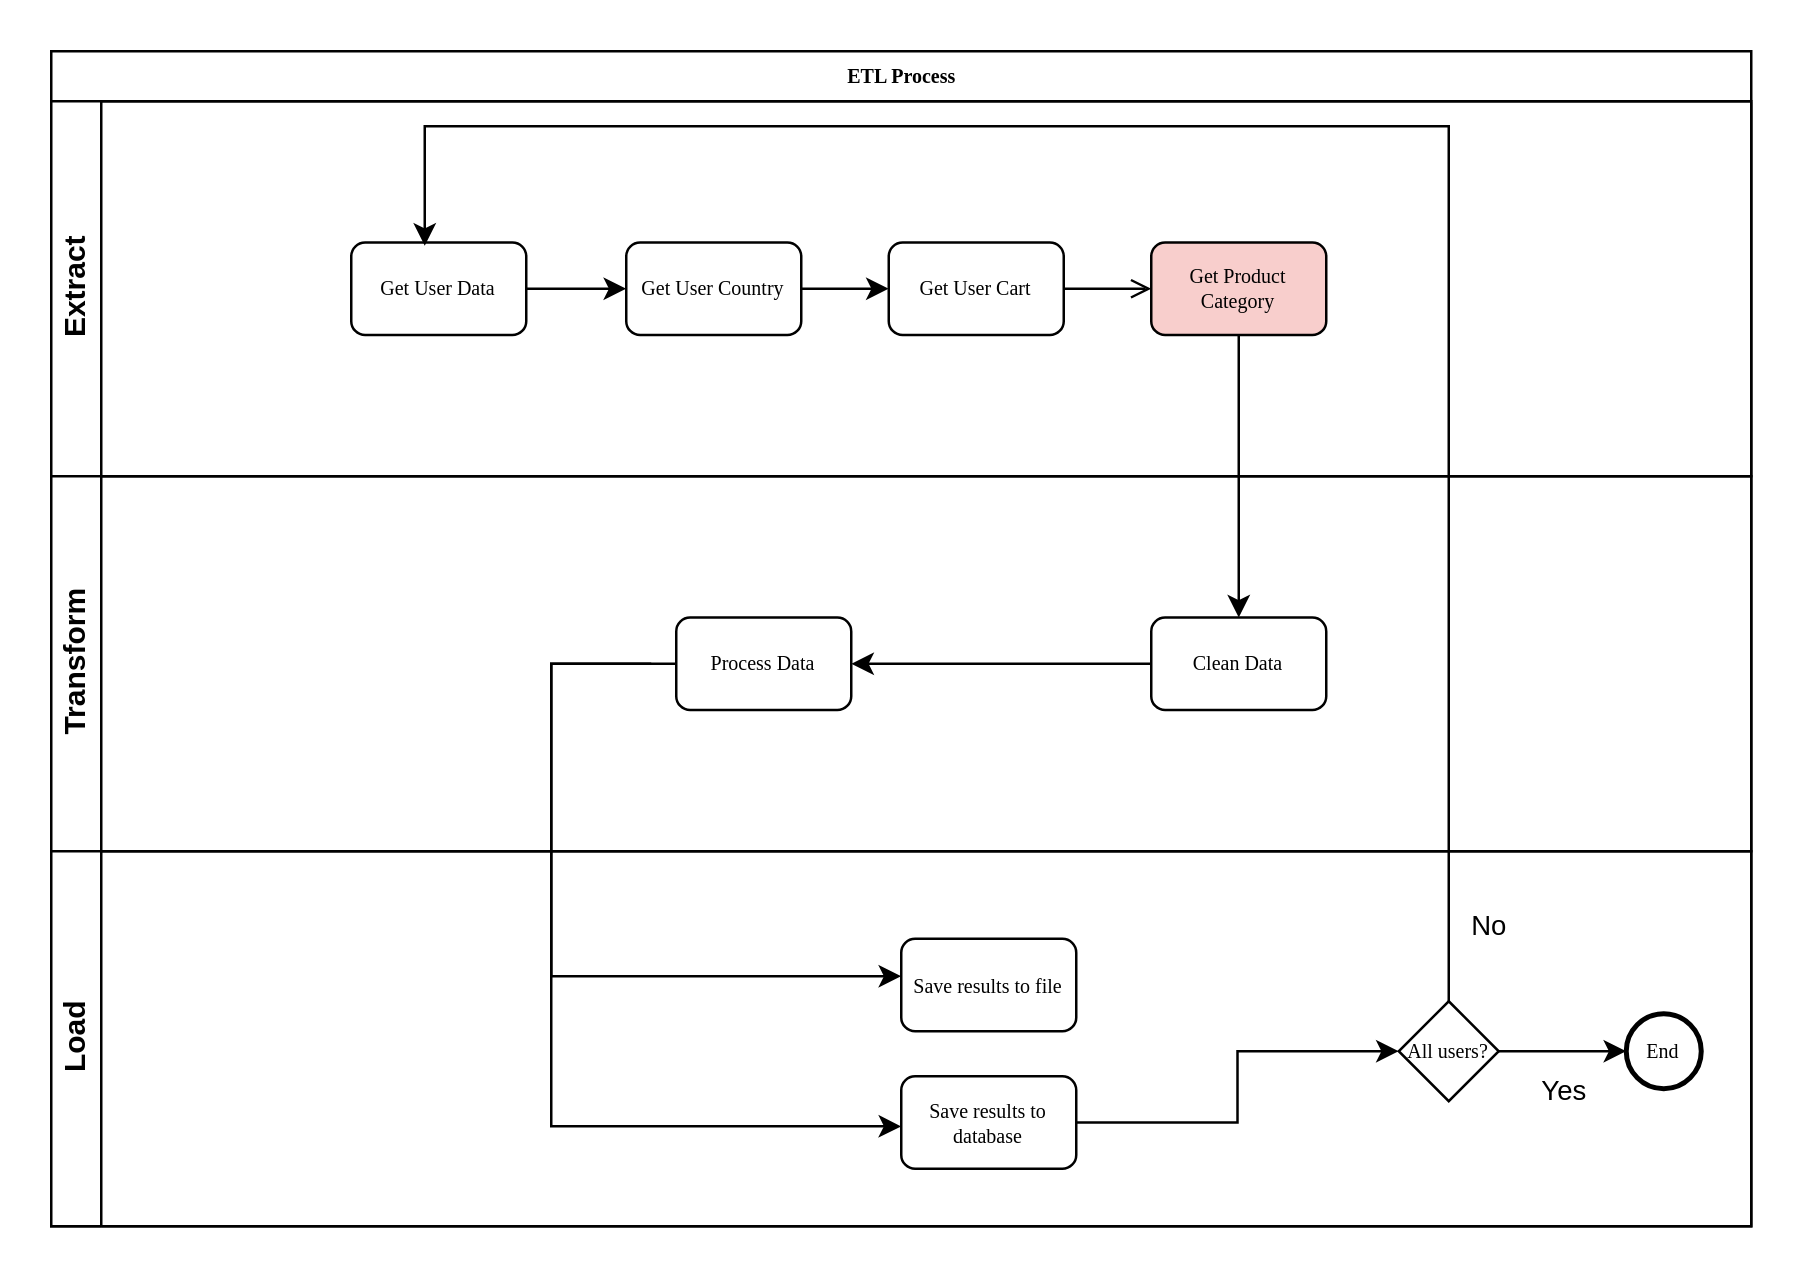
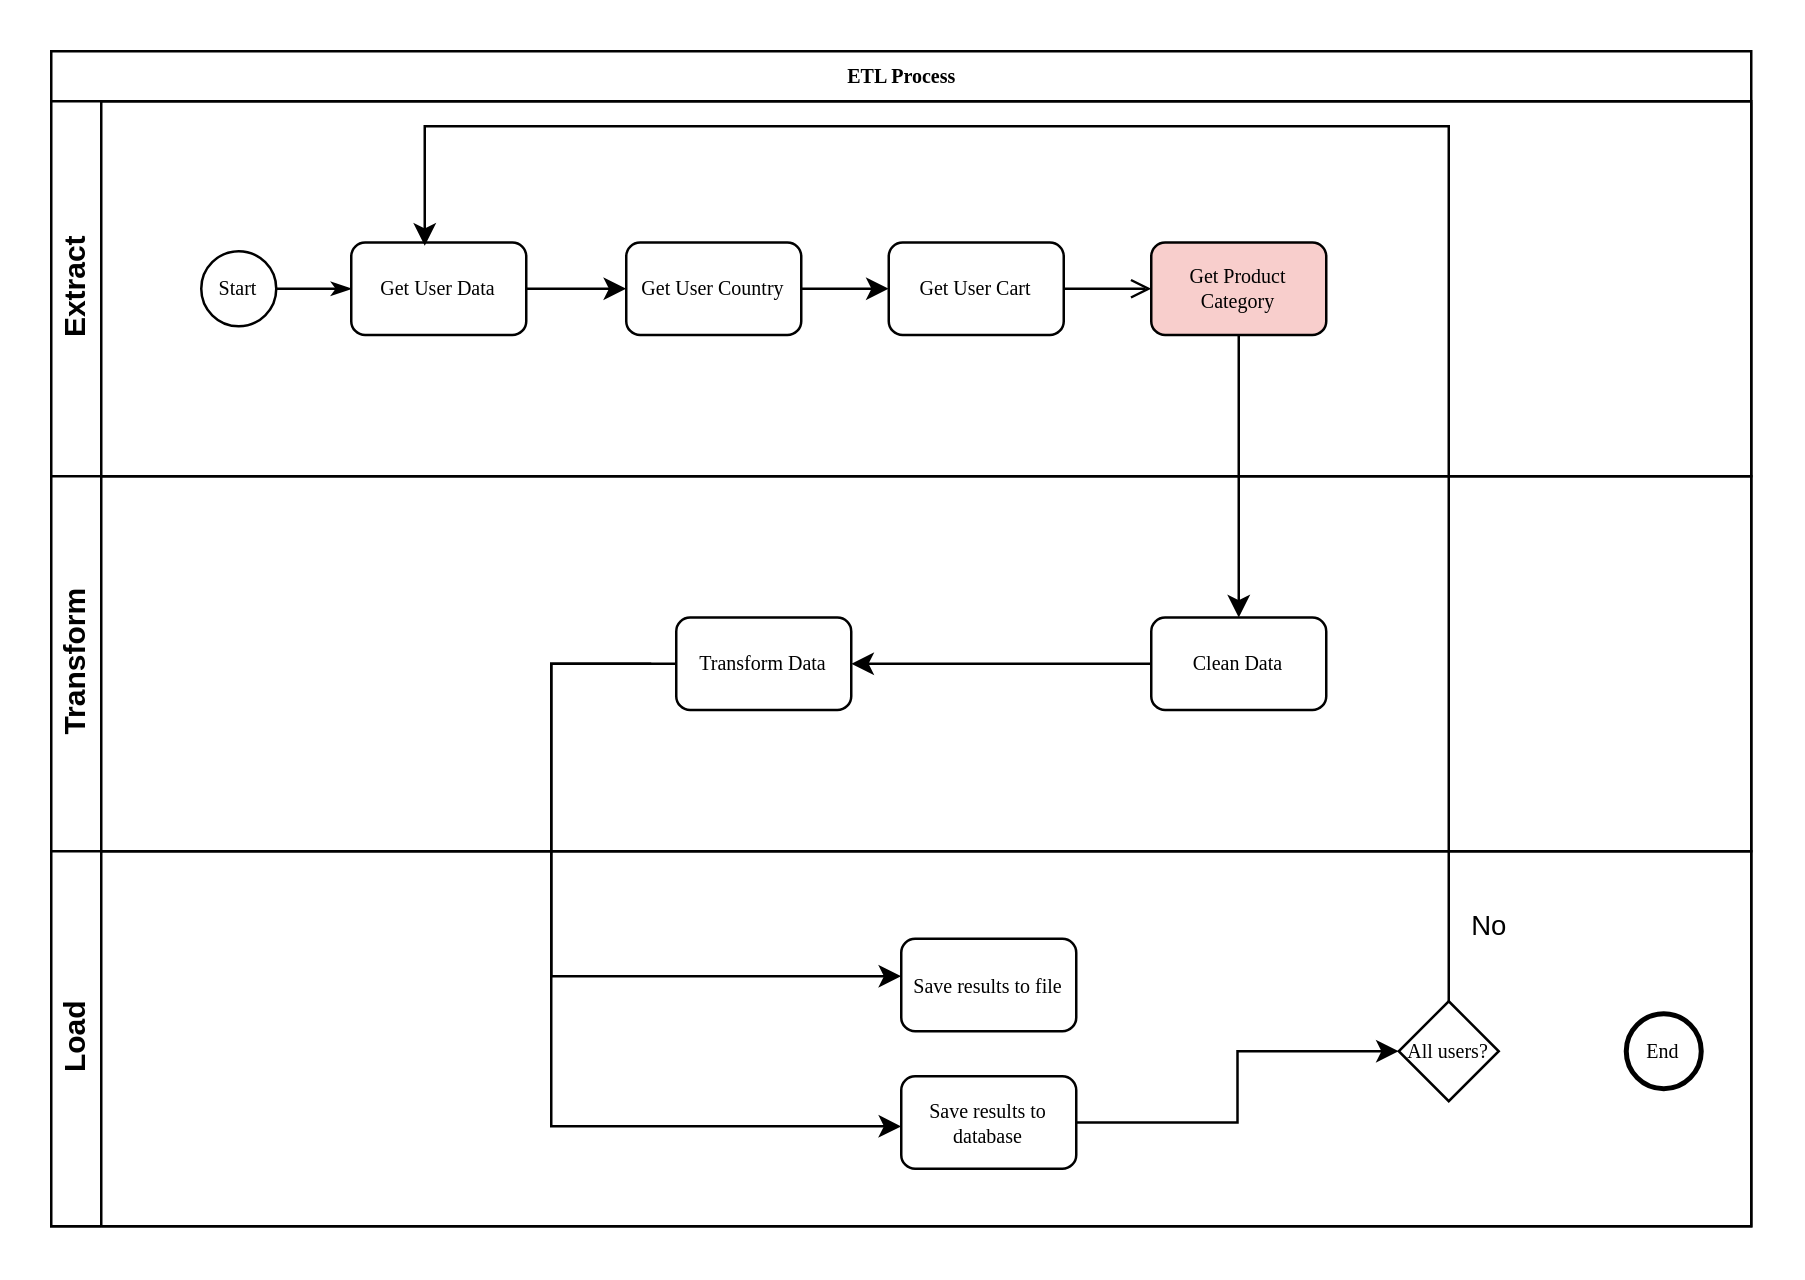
none -> (239, 289)
none -> (321, 289)
(764, 664) -> (764, 664)
(1554, 1051) -> none
